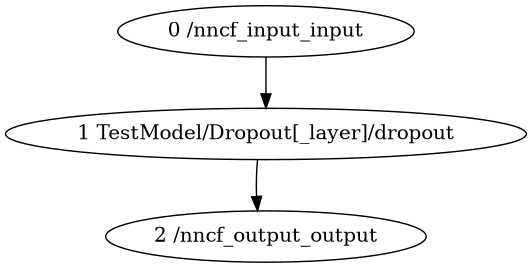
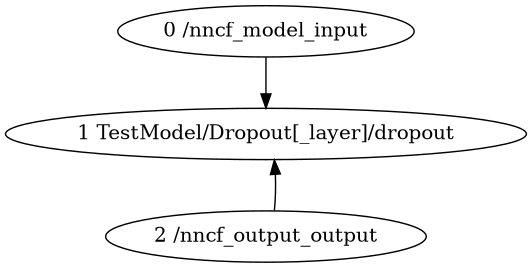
(266, 31) -> (266, 31)
(256, 178) -> (275, 193)
